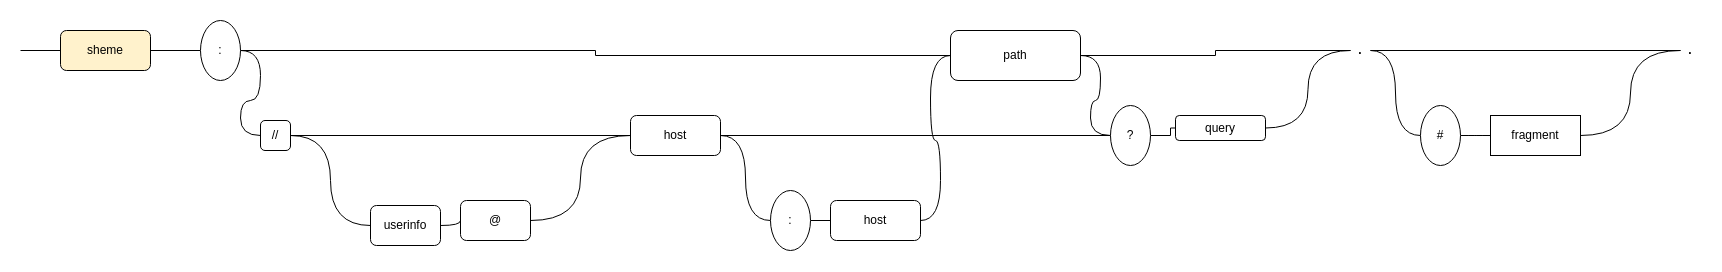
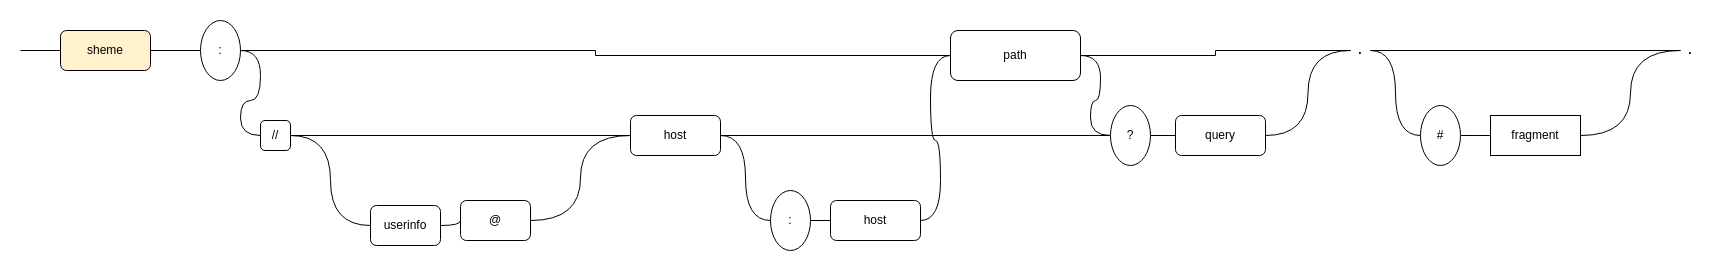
(1221, 128) -> (1221, 136)
